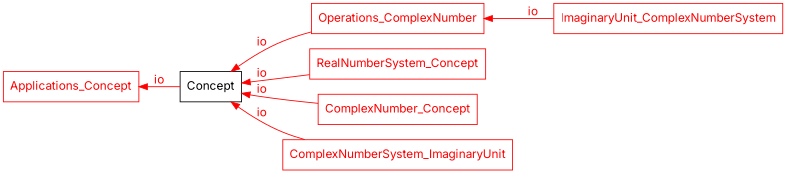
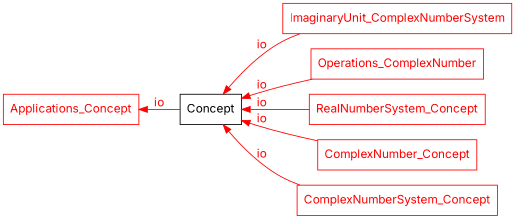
(523, 19) -> (261, 56)
(398, 155) -> (397, 200)
